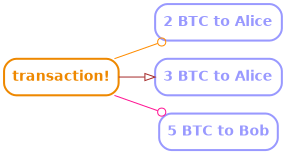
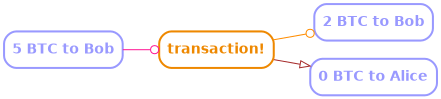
(218, 22) -> (374, 22)
(218, 77) -> (374, 77)
(136, 103) -> (137, 50)
